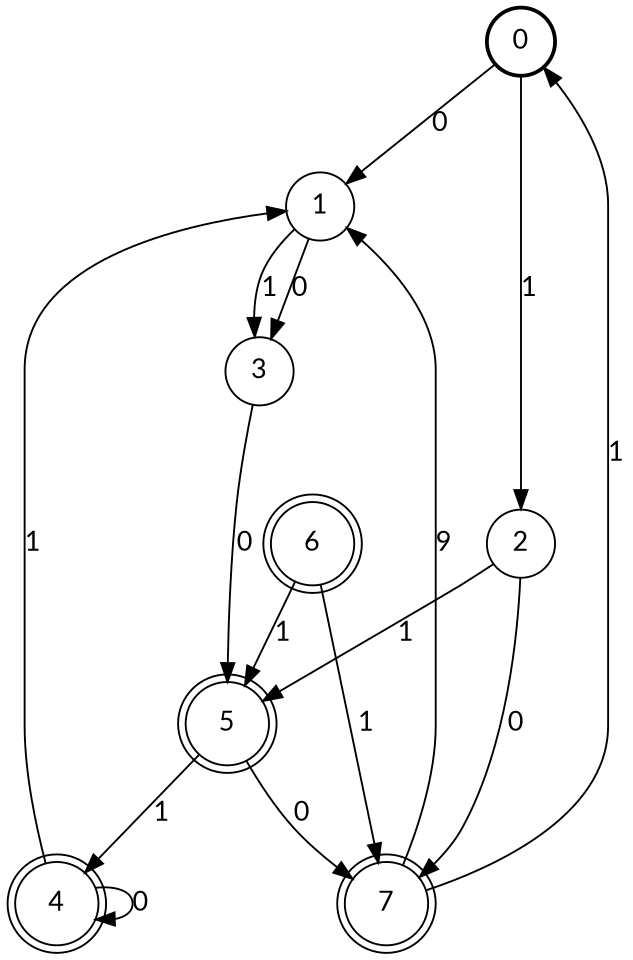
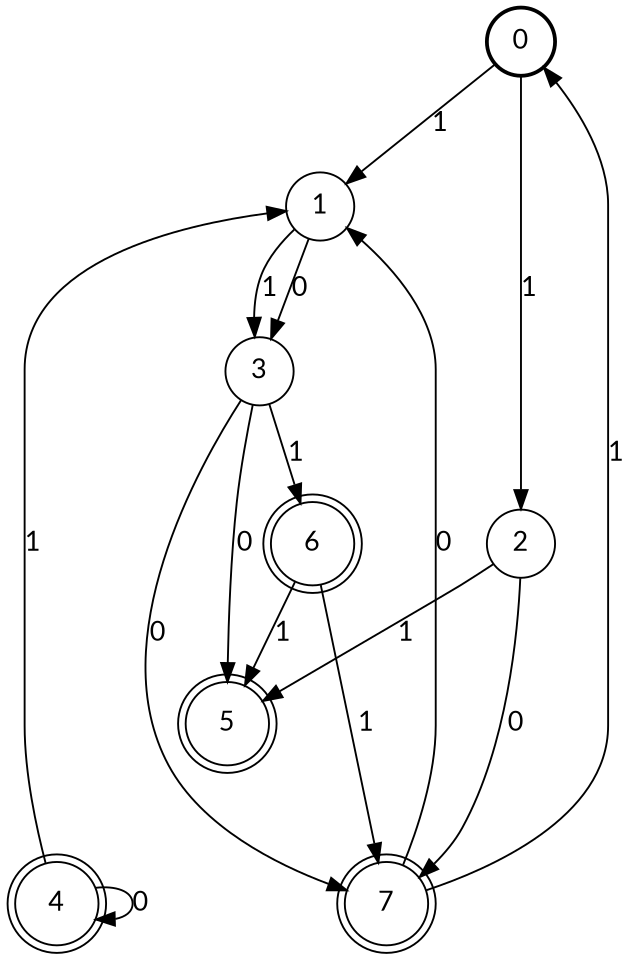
(440, 124) -> (440, 124)
none -> (282, 444)
(444, 544) -> (444, 544)
(149, 807) -> none
(286, 819) -> (147, 676)
